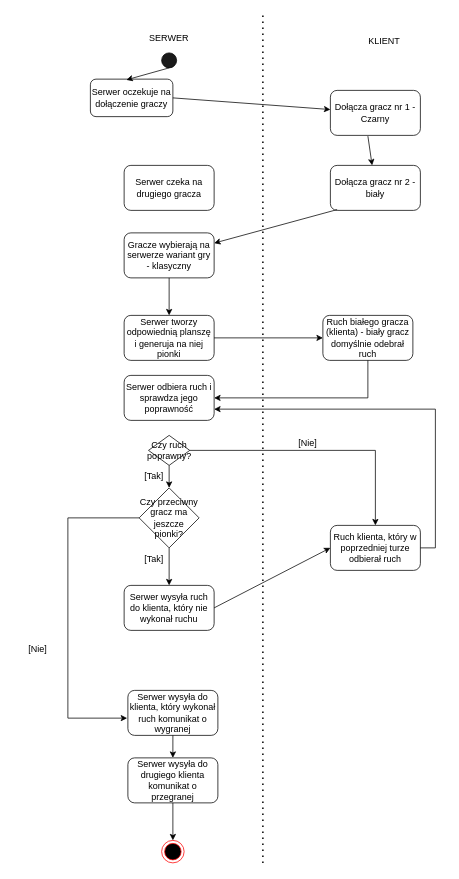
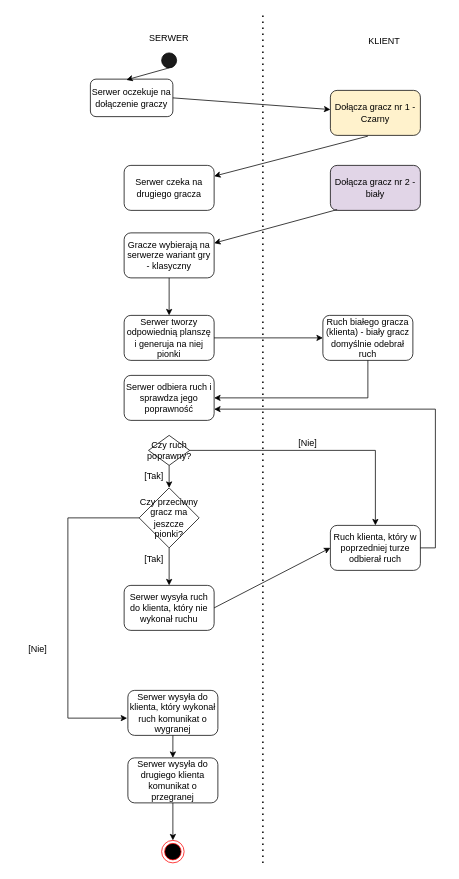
(375, 113) -> (375, 113)
(370, 148) -> (293, 156)
(375, 188) -> (375, 188)
